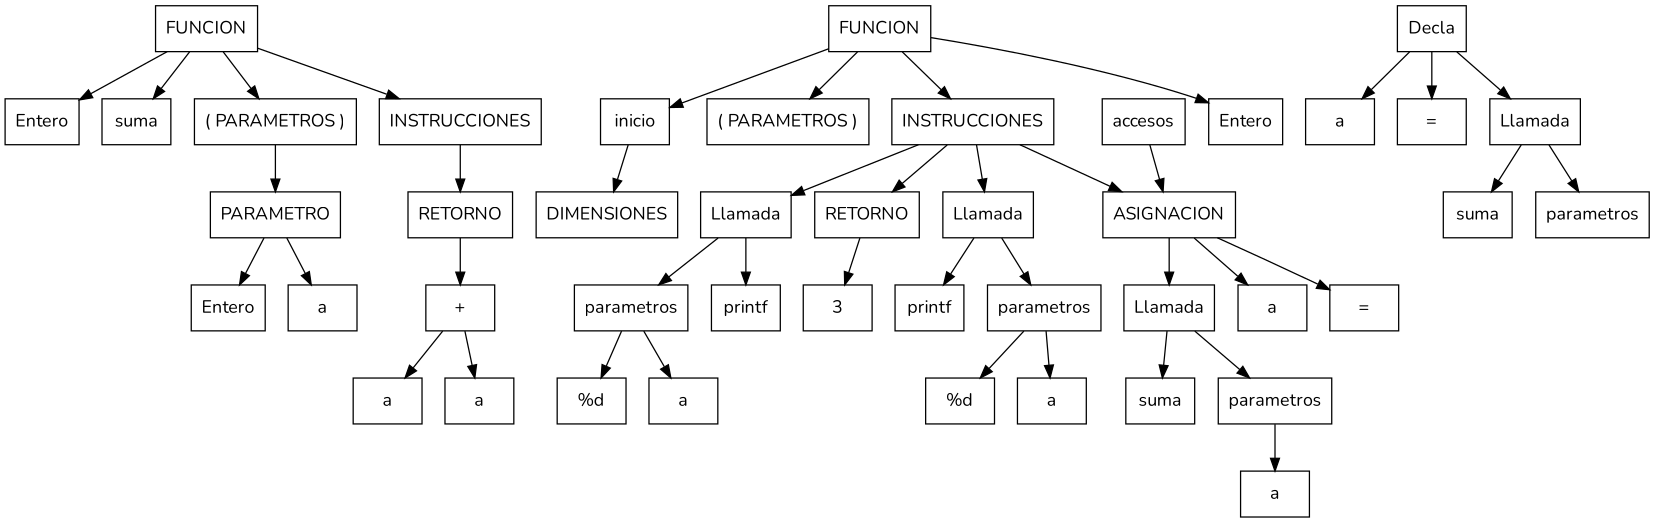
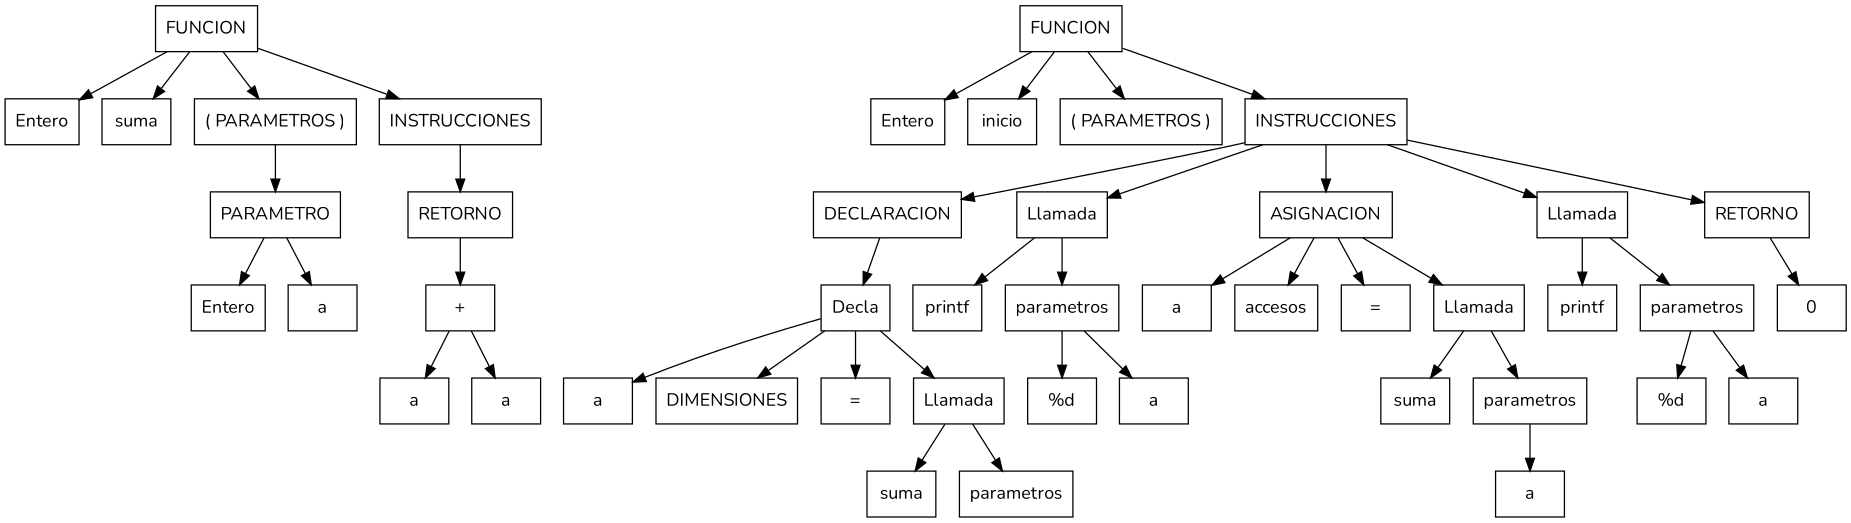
(623, 162) -> (797, 351)
(1155, 162) -> (1304, 256)
none -> (887, 215)
(838, 308) -> (1812, 308)
